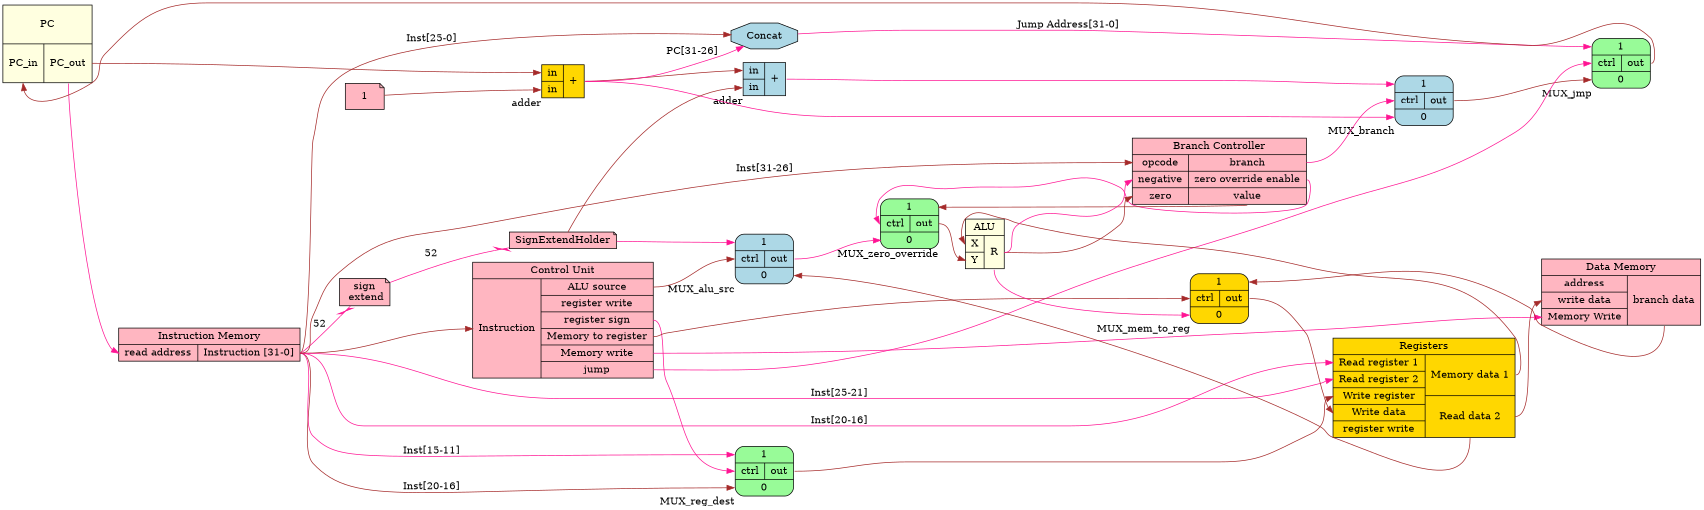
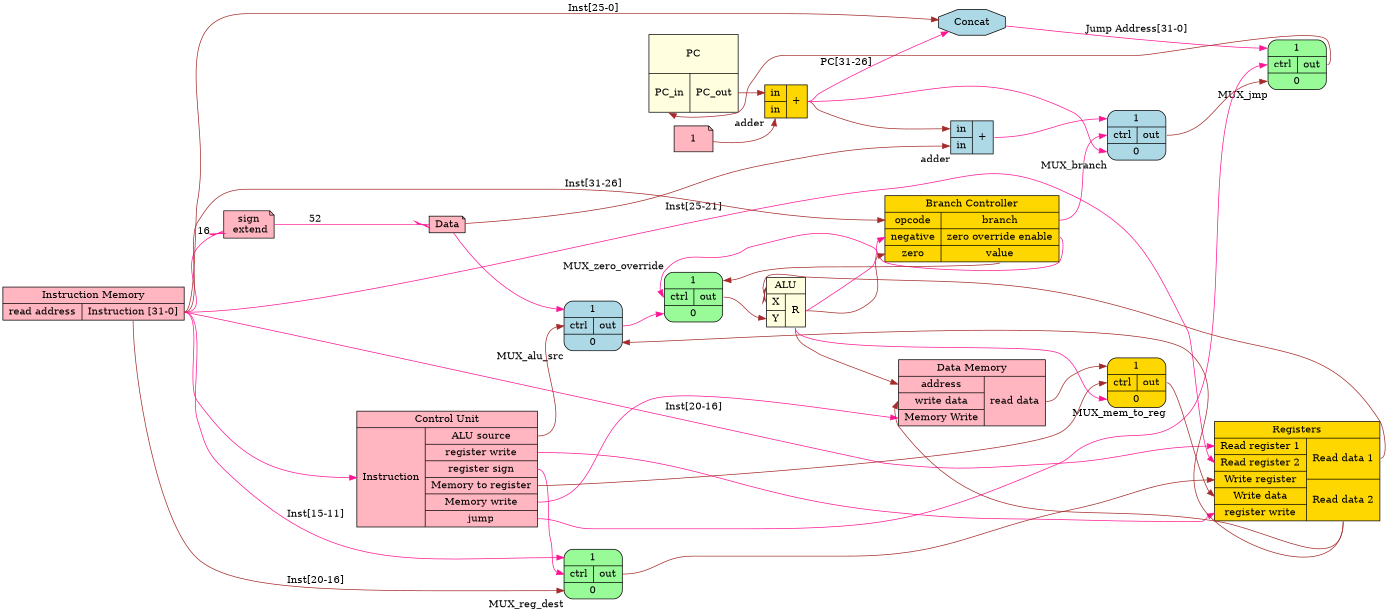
(1219, 171) -> (972, 229)
(81, 219) -> none
(563, 240) -> (447, 224)
(1258, 257) -> (1102, 302)
(1664, 300) -> (1015, 401)
(320, 324) -> (204, 231)
(383, 342) -> (225, 434)
none -> (837, 361)
(1470, 375) -> (1343, 458)
none -> (871, 510)
